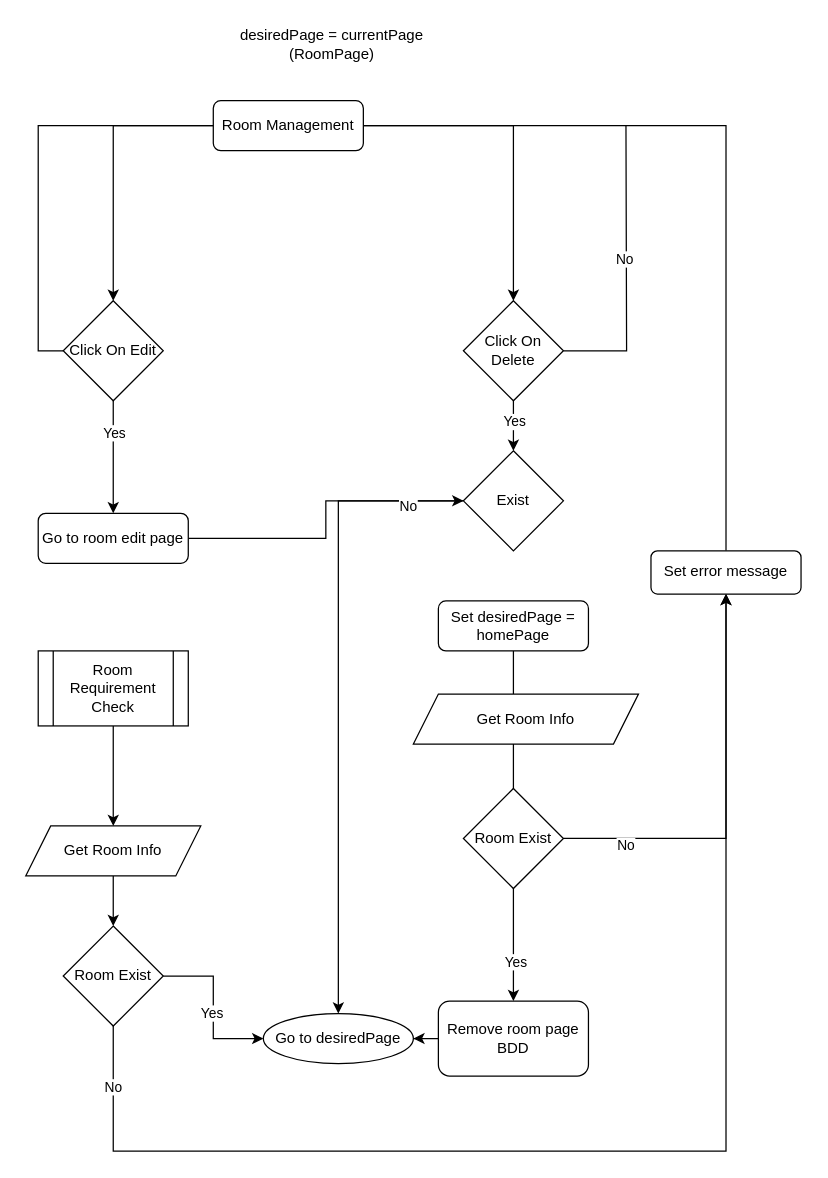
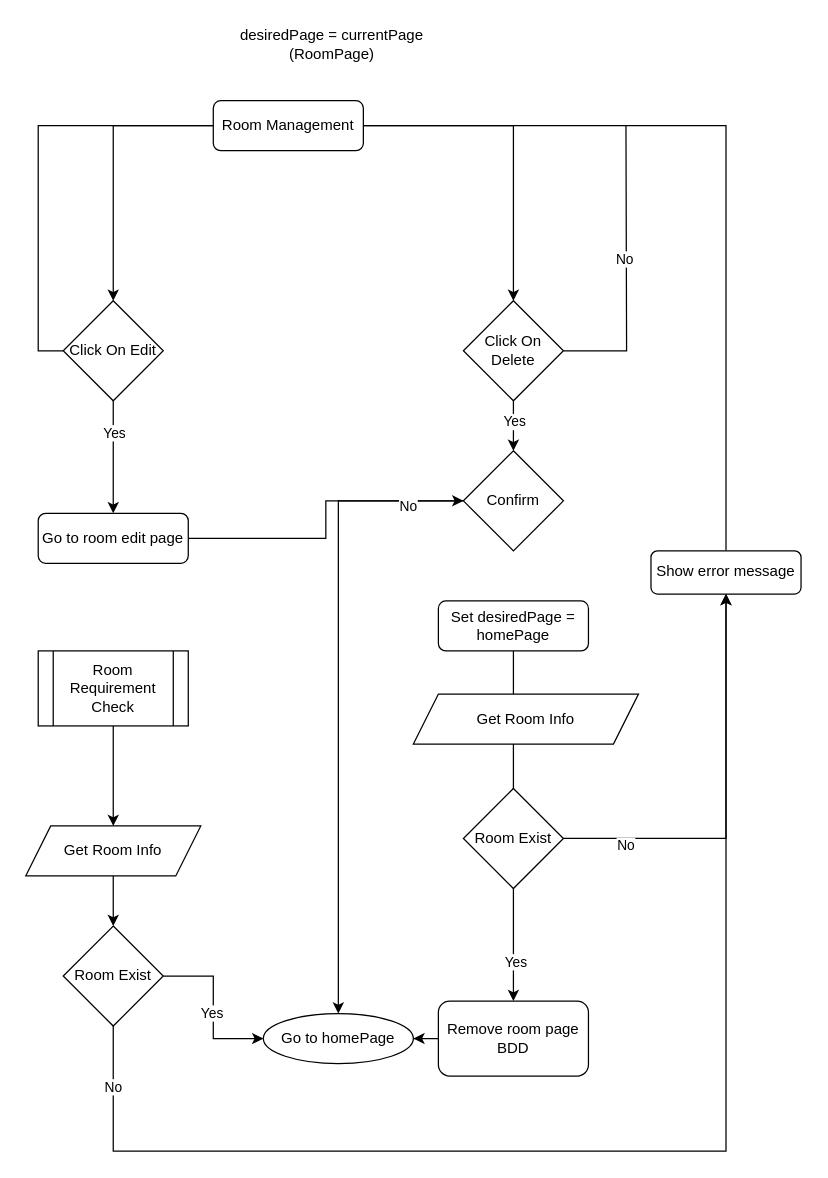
(513, 501) -> (513, 501)
(726, 572) -> (726, 572)
(338, 1038) -> (338, 1038)
